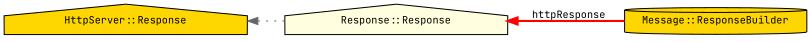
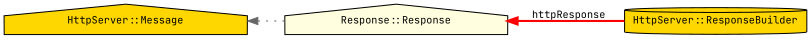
(126, 21) -> (126, 21)
(716, 21) -> (716, 21)
